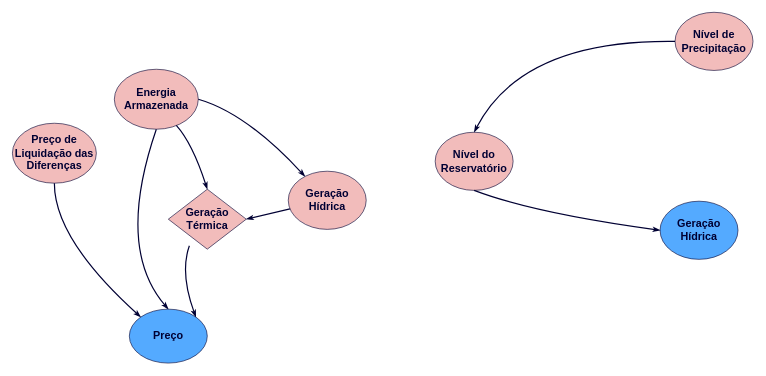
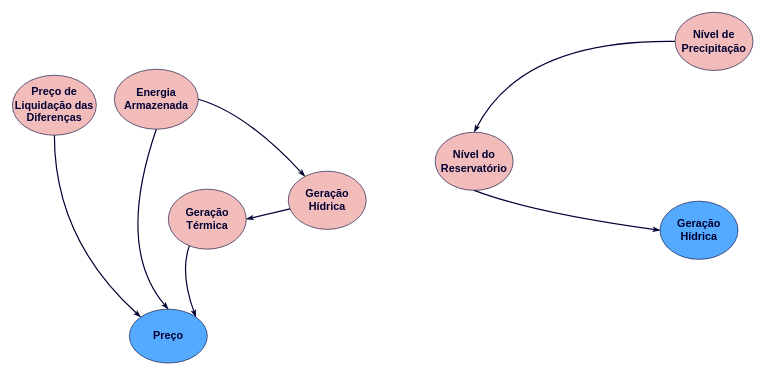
(54, 153) -> (54, 105)
(194, 154) -> none
(207, 219) -> (207, 219)
